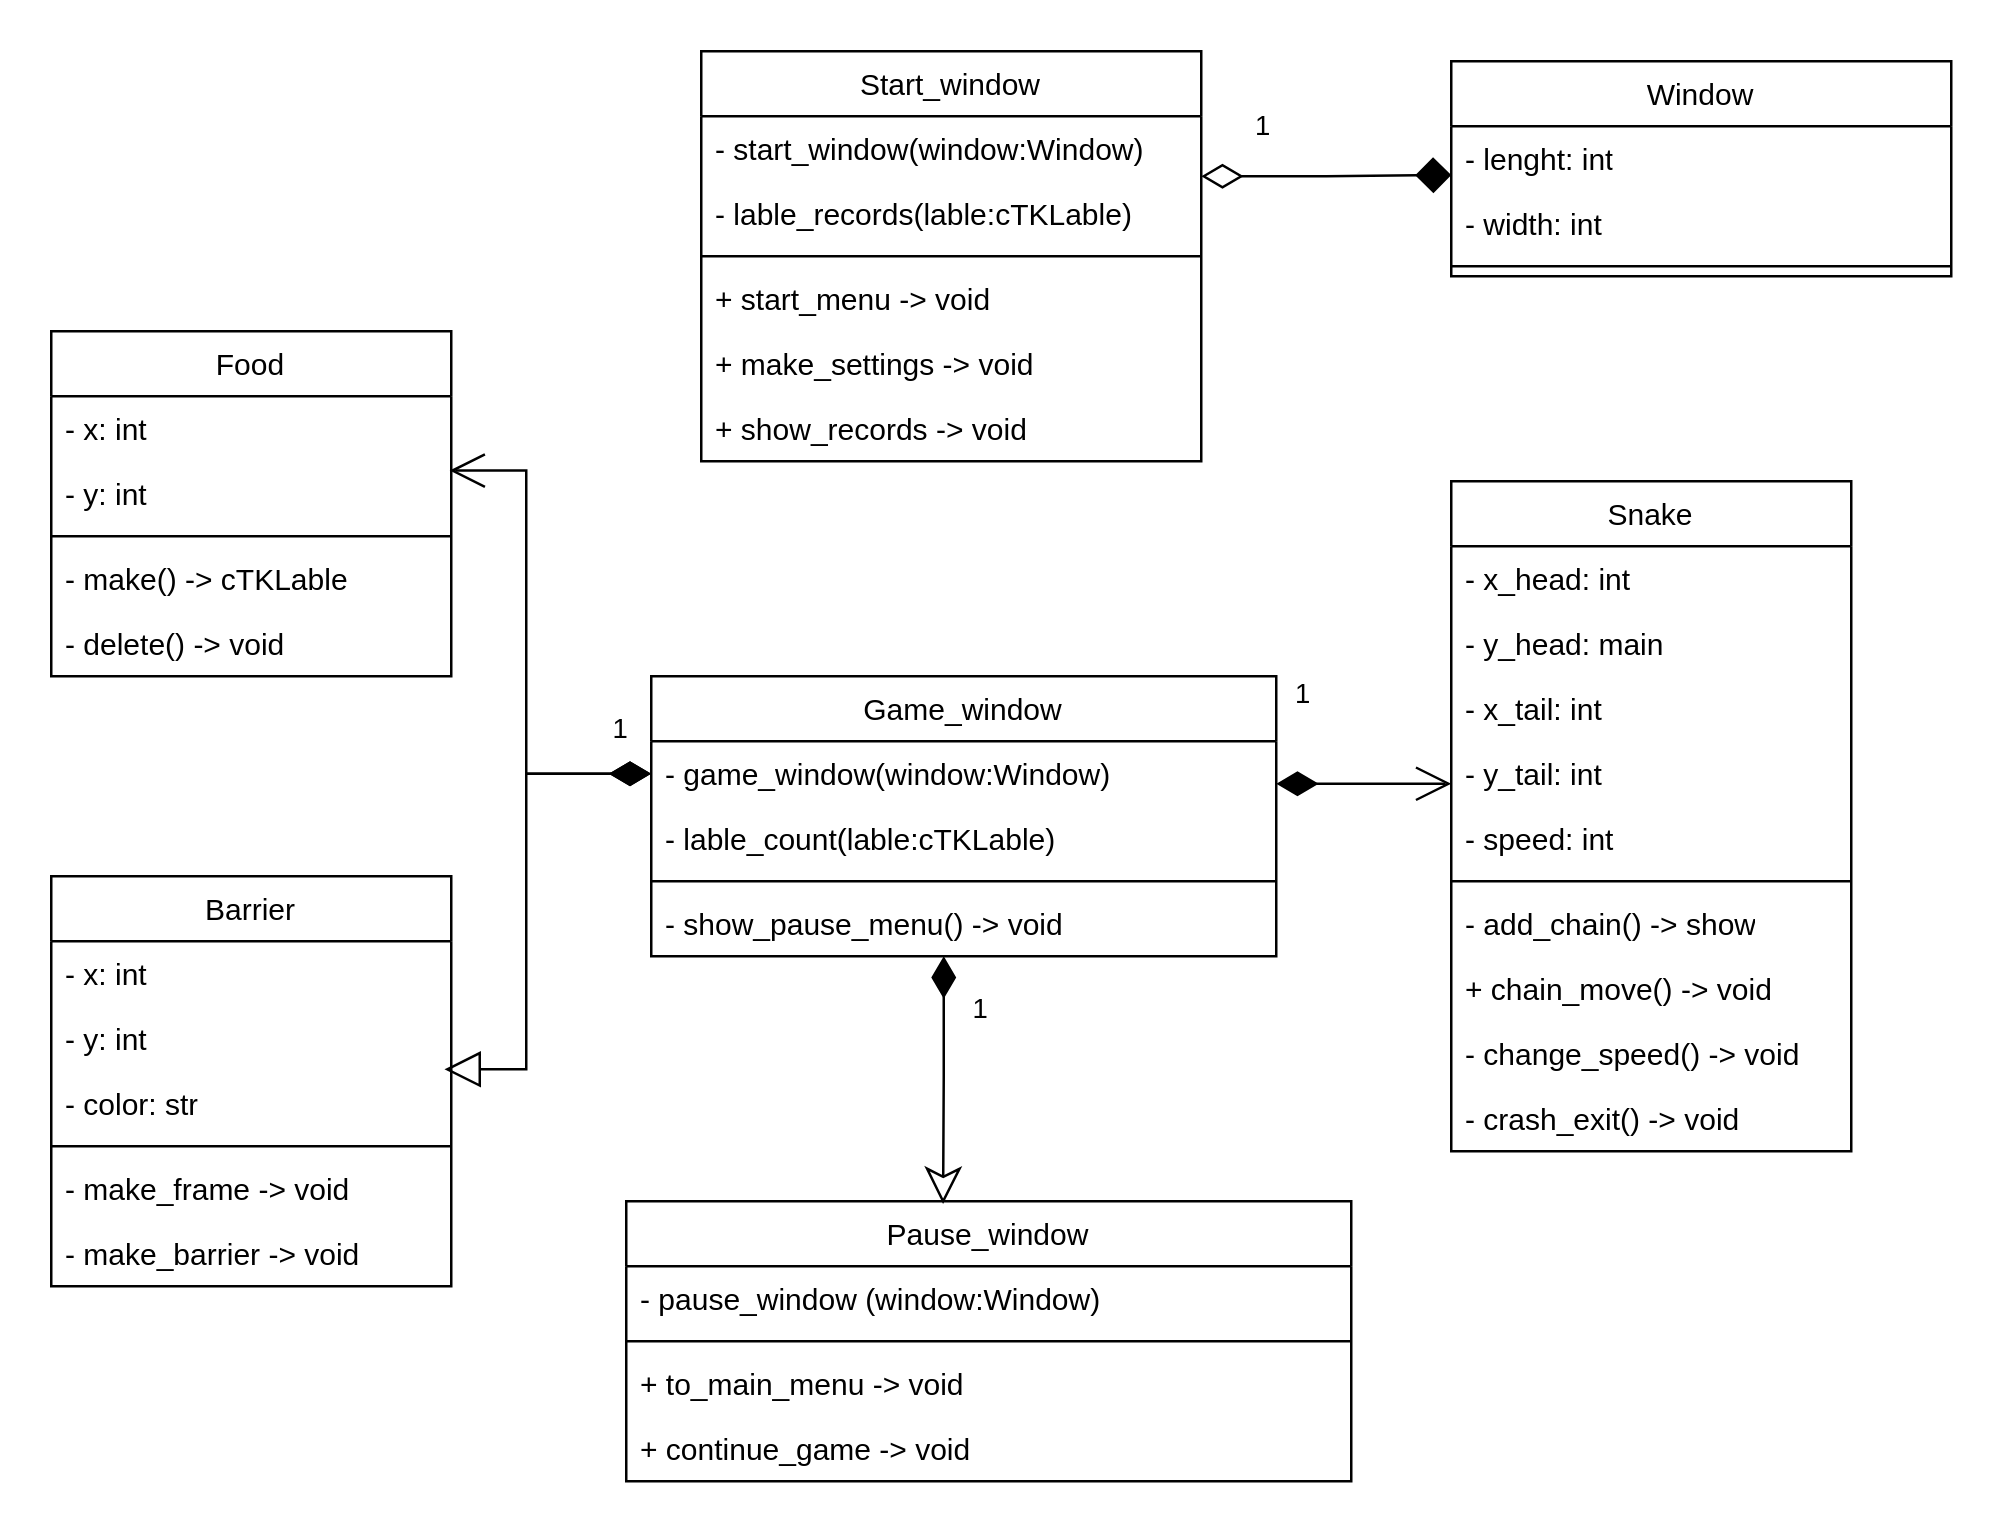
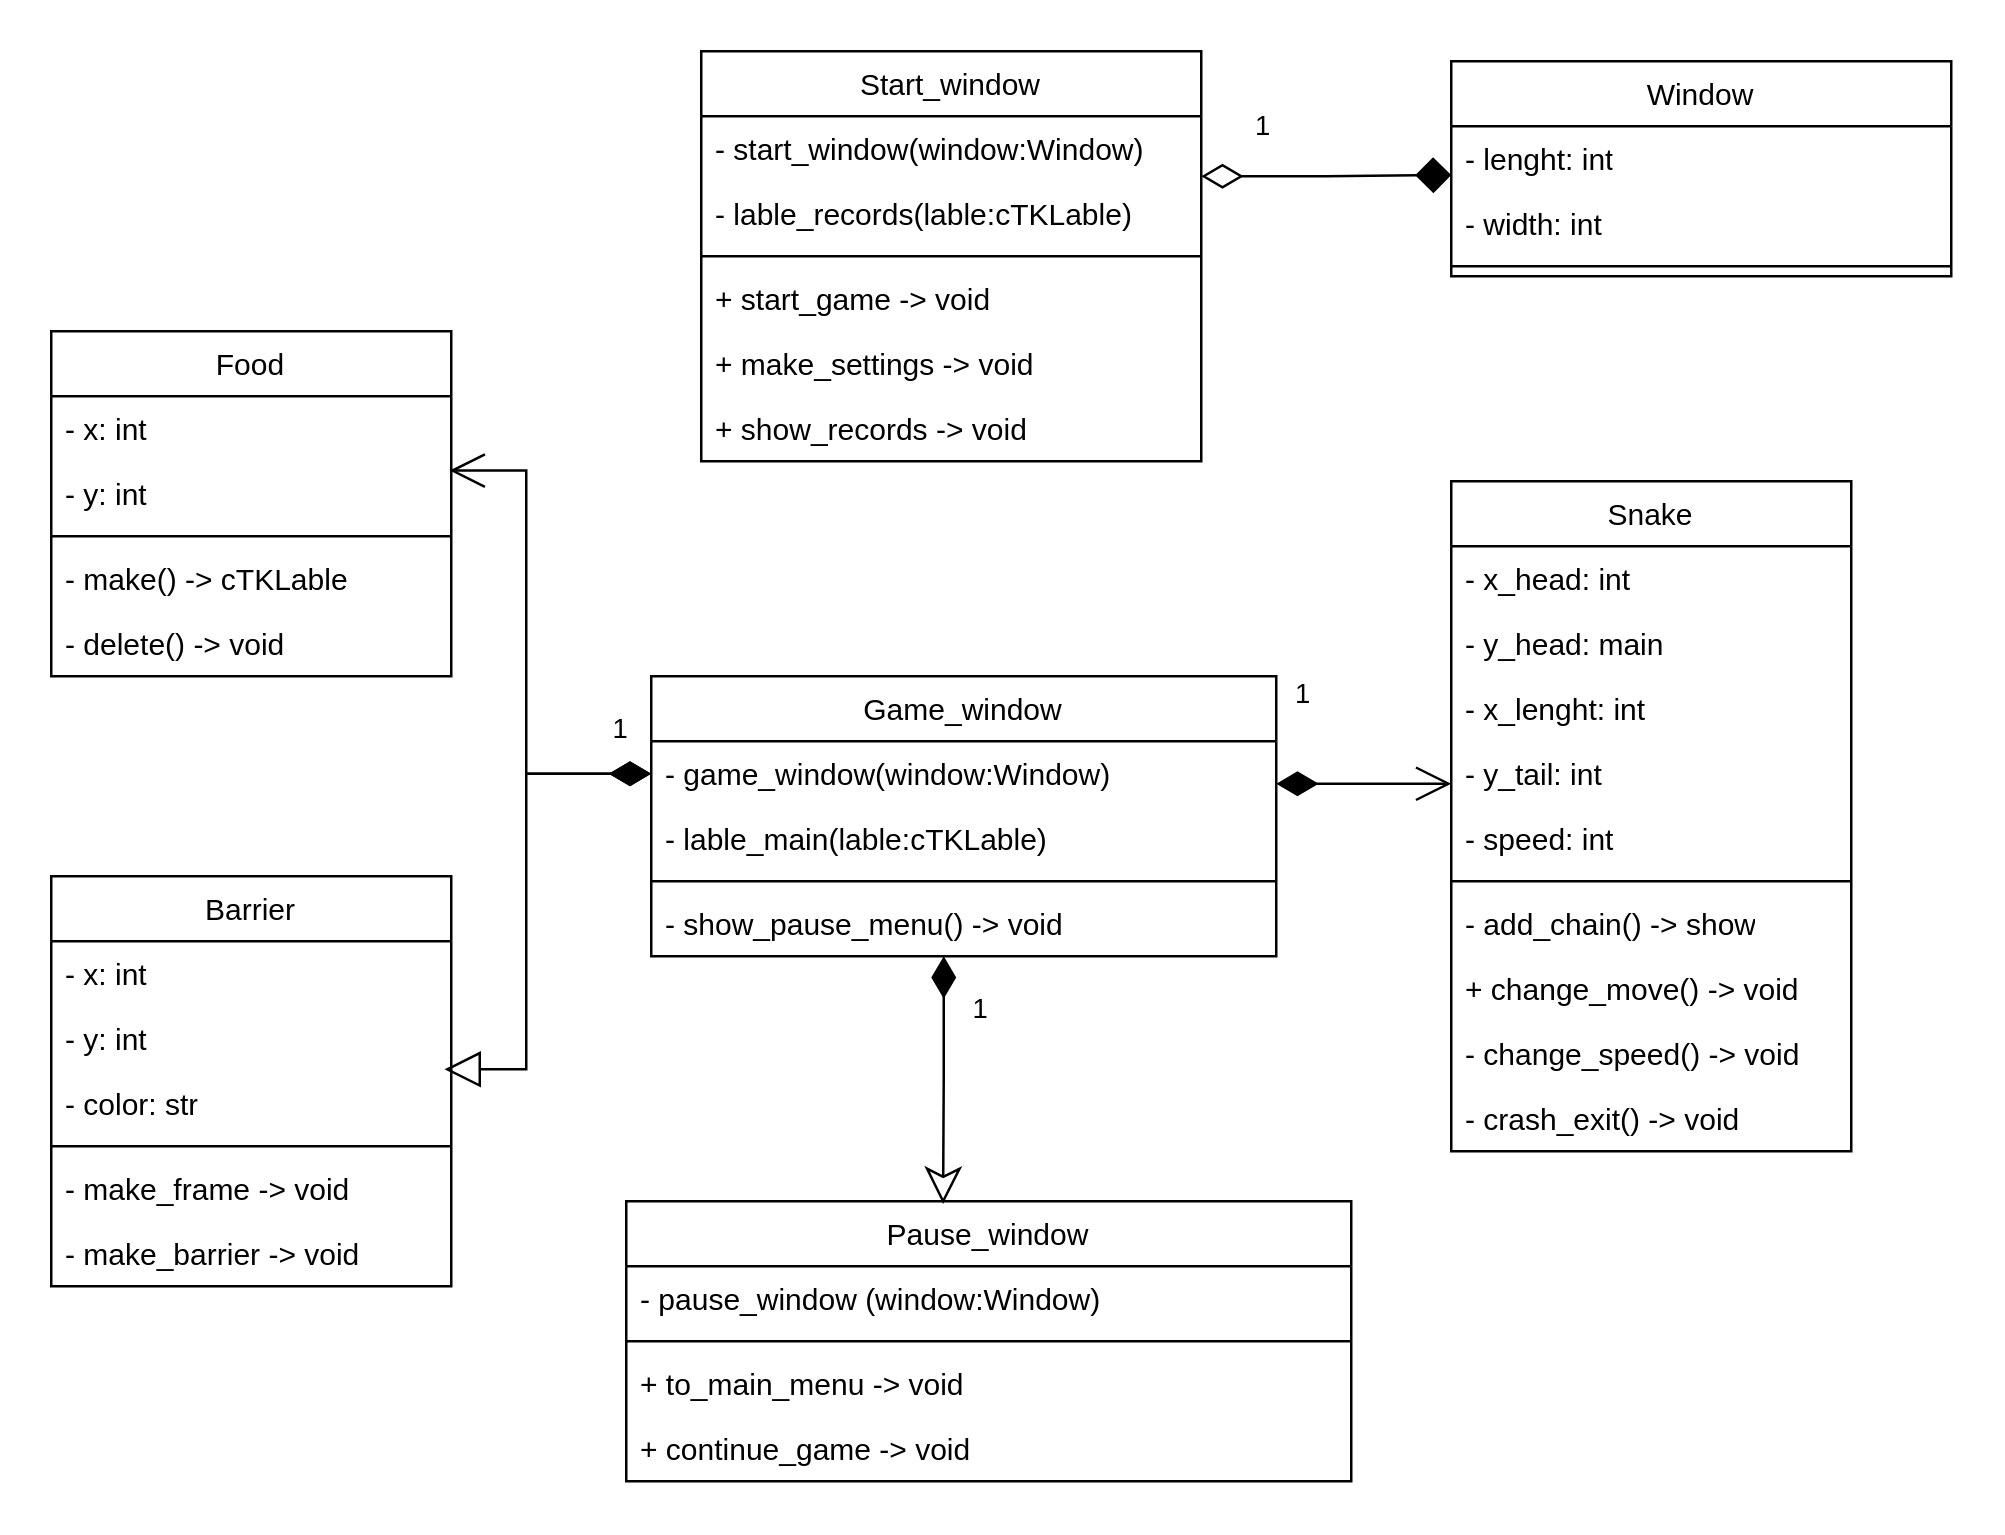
(869, 302) -> (869, 302)
(1552, 712) -> (1573, 712)
(883, 842) -> (870, 842)
(1632, 992) -> (1644, 992)
